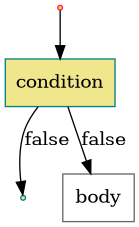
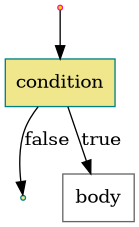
(104, 140) -> (102, 140)
